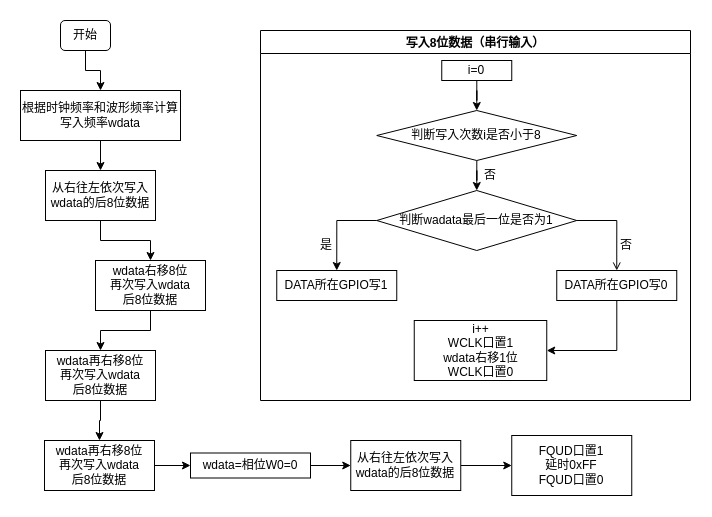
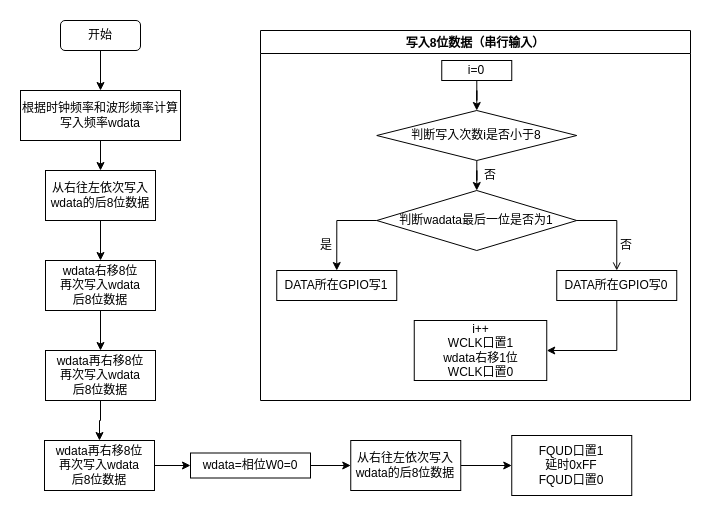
(86, 36) -> (101, 36)
(151, 286) -> (101, 286)
